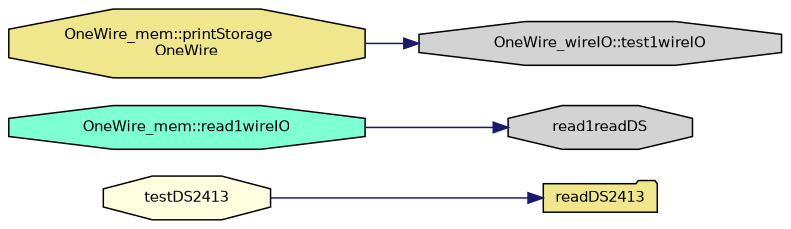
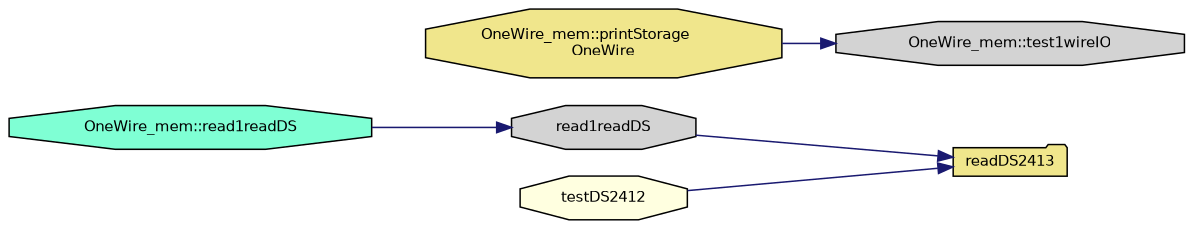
(600, 43) -> (1010, 43)
(187, 127) -> (190, 127)
none -> (817, 146)
(187, 198) -> (604, 198)
